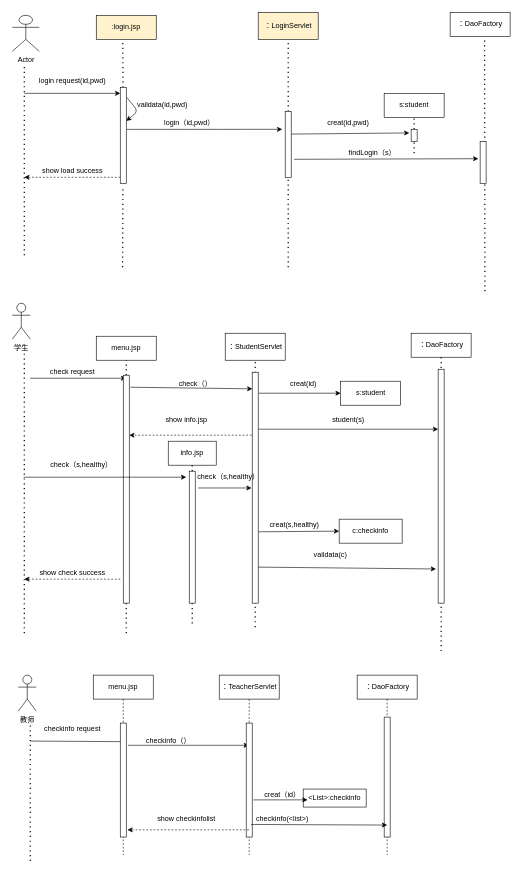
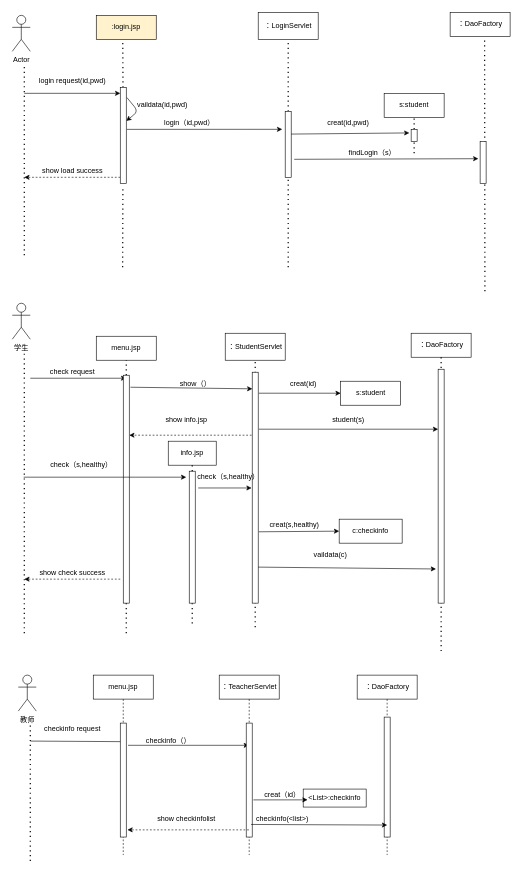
(288, 26) -> (288, 26)
(26, 33) -> (21, 33)
(196, 384) -> (196, 384)
